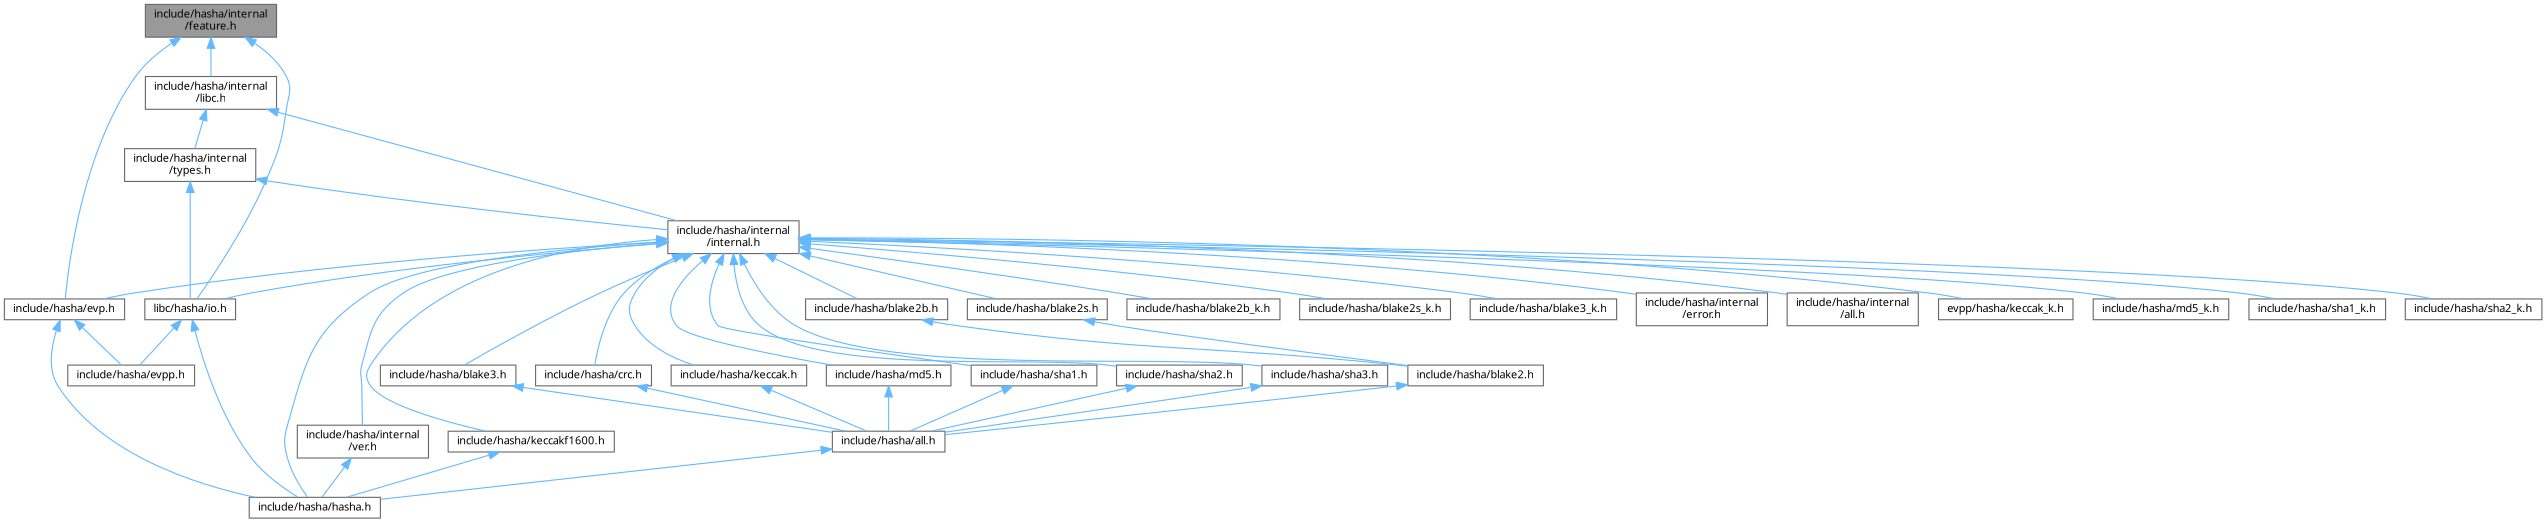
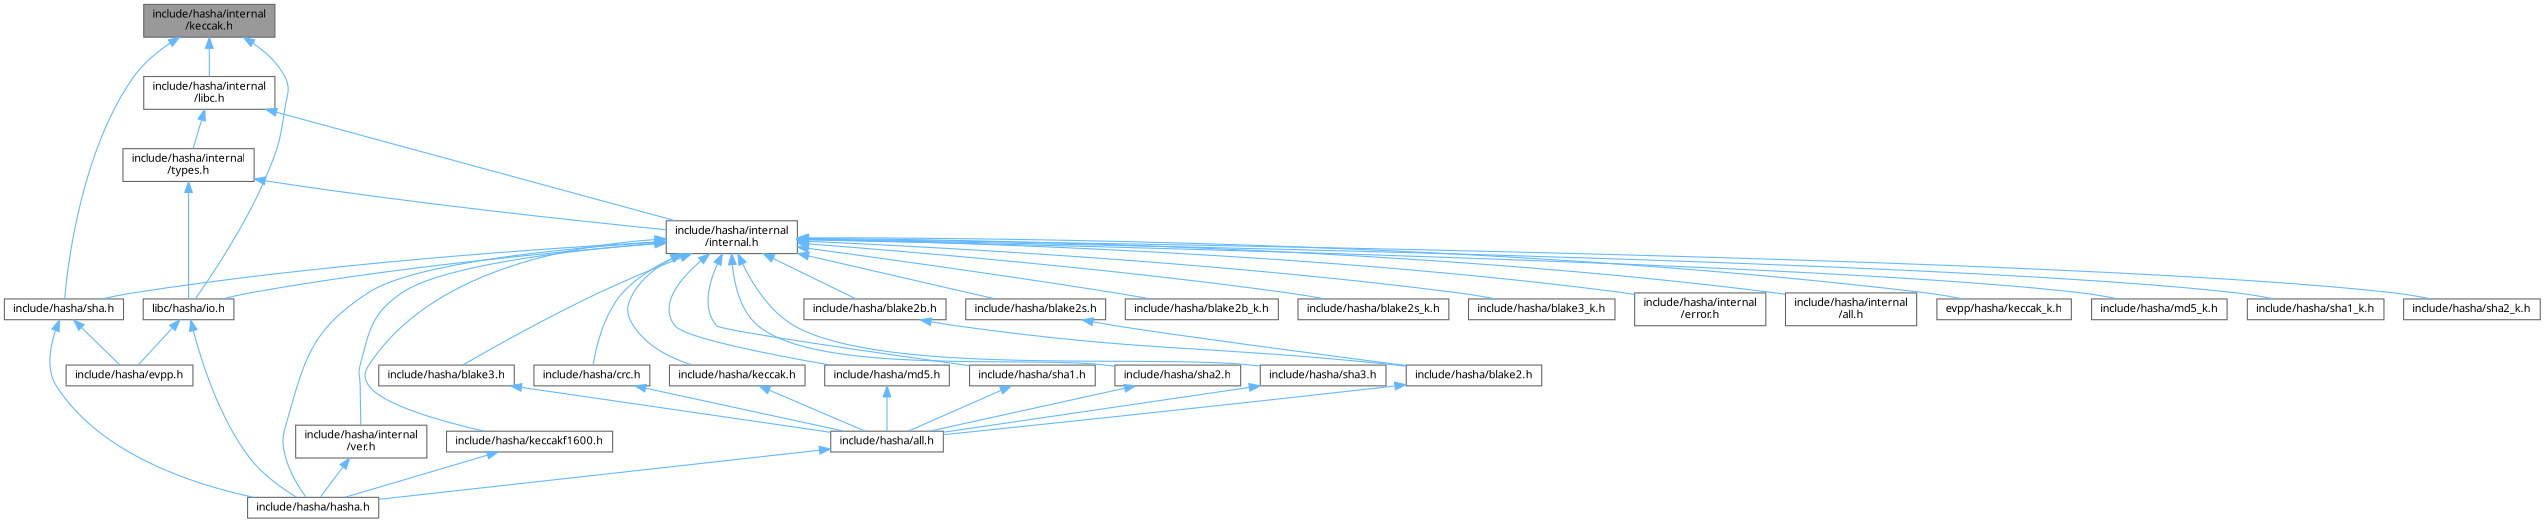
(211, 21) -> (209, 21)
(64, 309) -> (64, 309)
